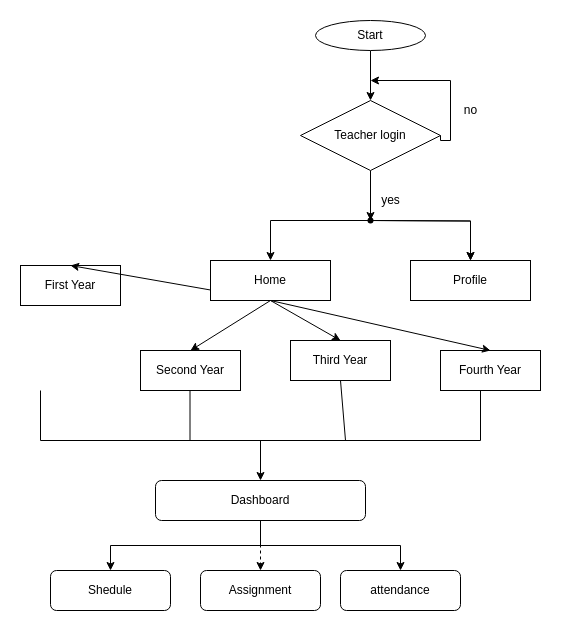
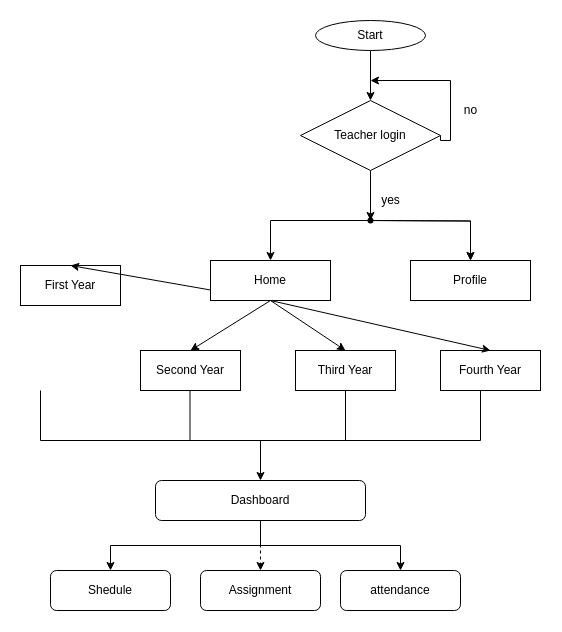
(341, 361) -> (346, 371)
